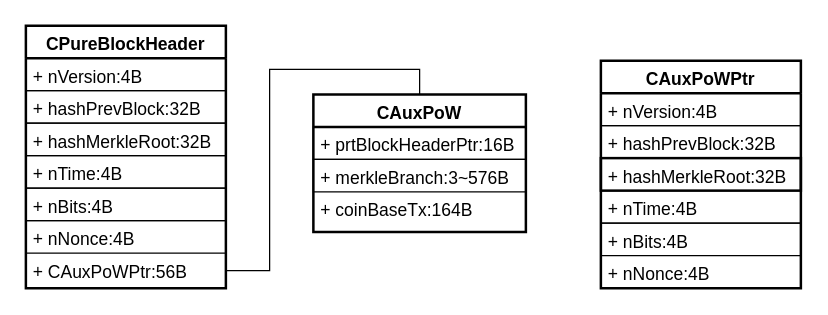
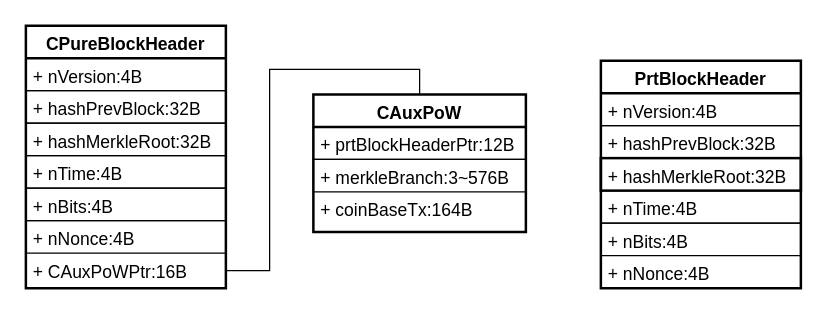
(700, 79) -> (700, 79)
(426, 145) -> (426, 145)
(106, 272) -> (106, 272)
